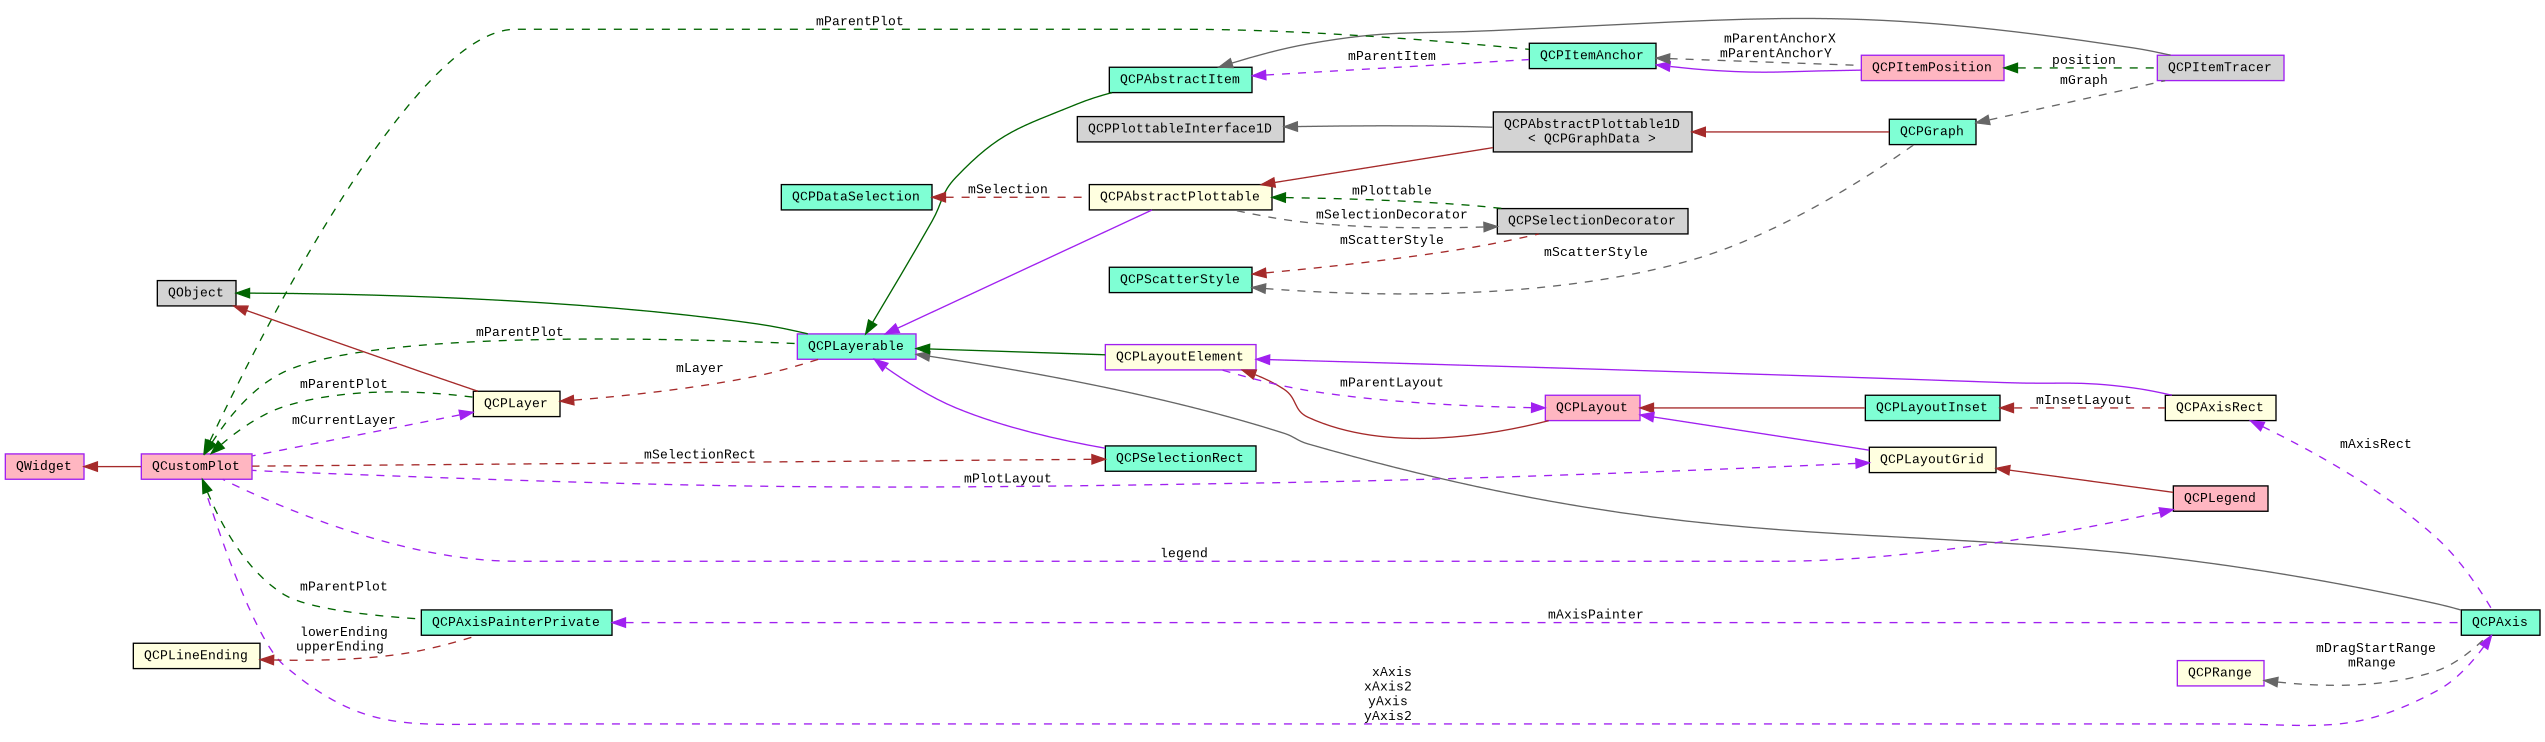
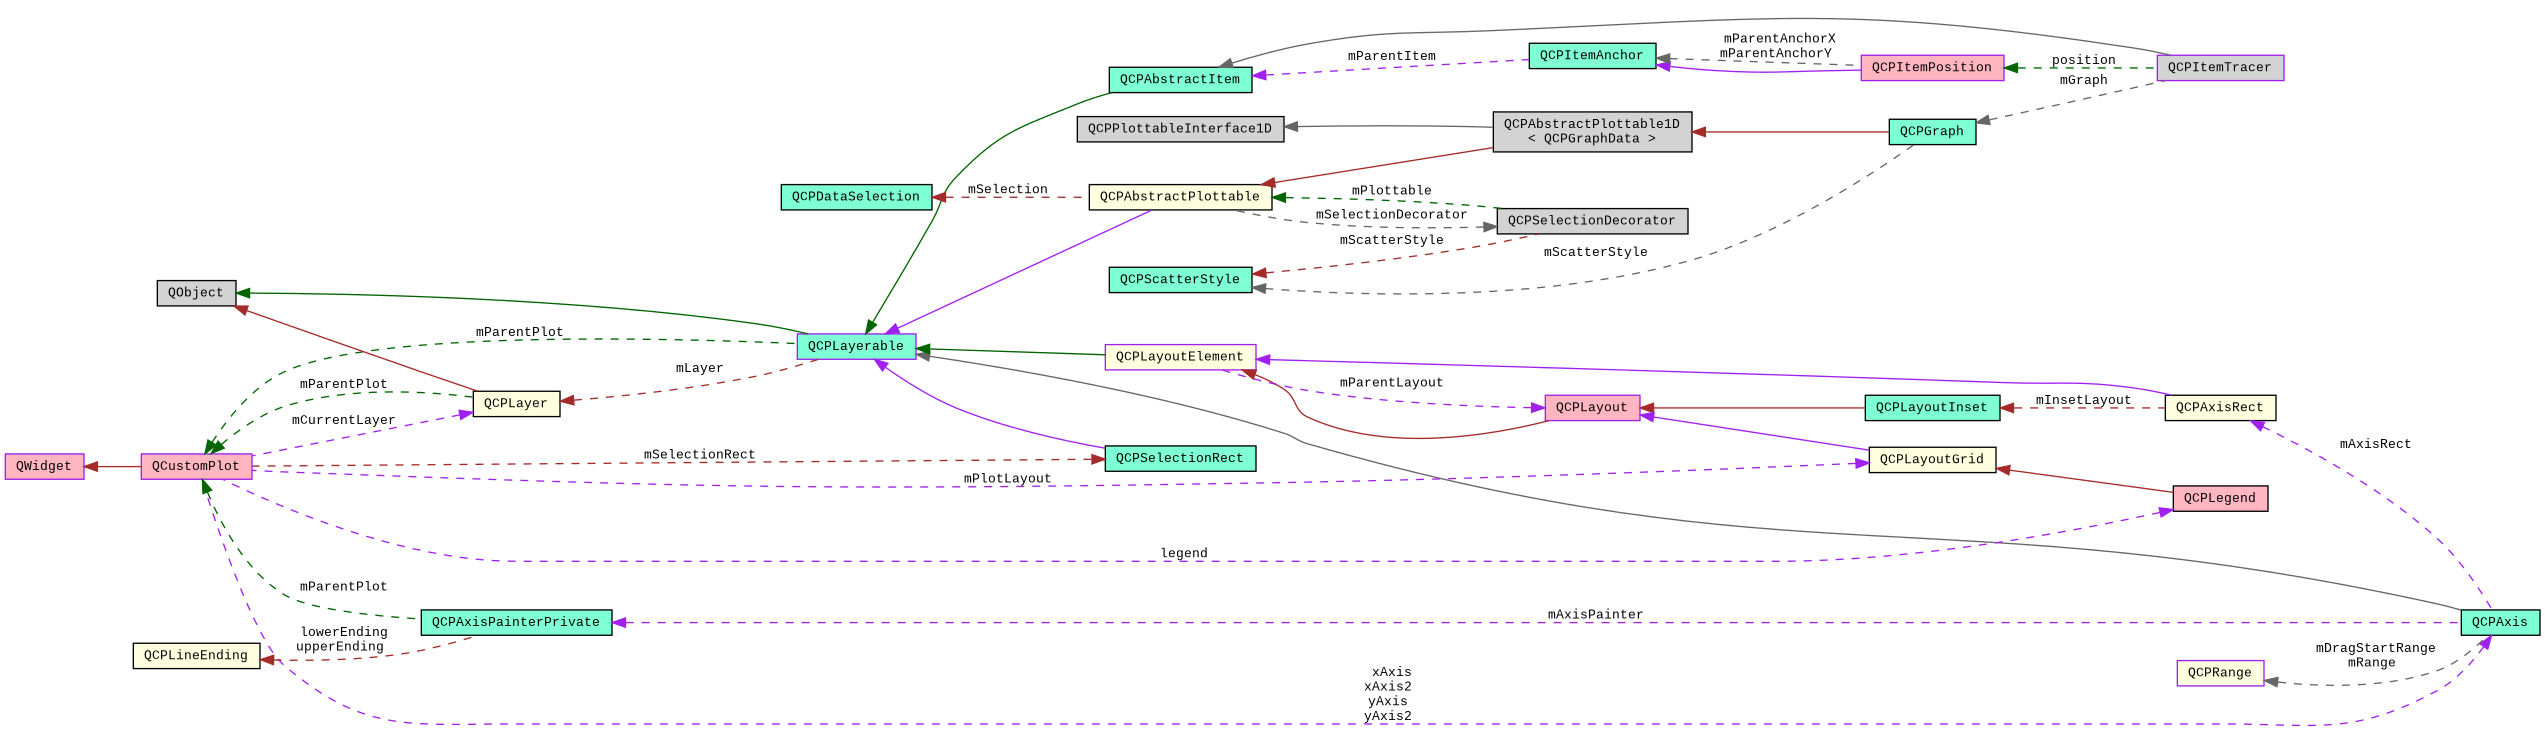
(760, 29) -> none
